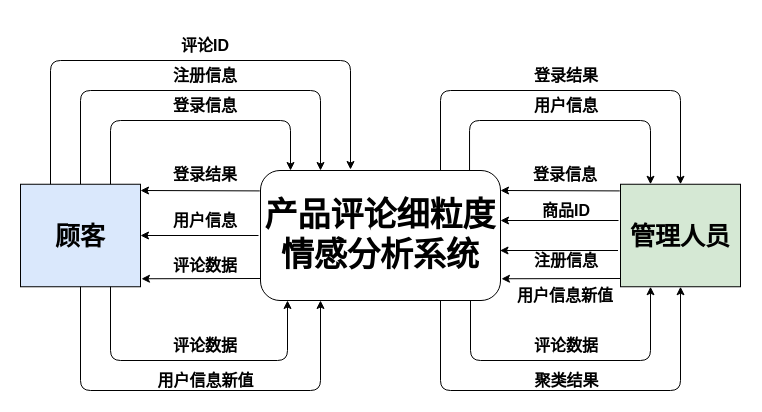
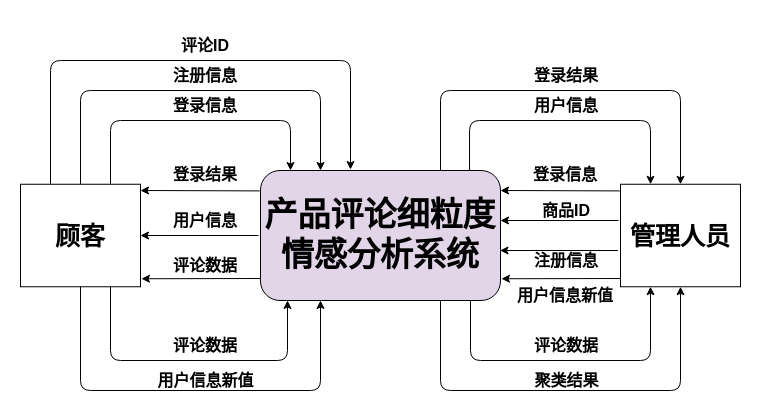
(81, 236) -> (81, 236)
(381, 236) -> (381, 236)
(681, 236) -> (681, 236)
